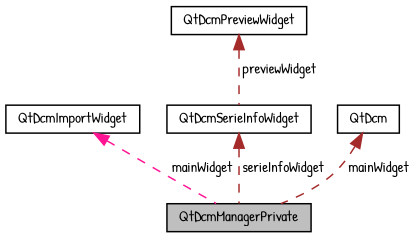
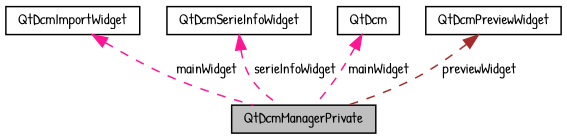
(239, 77) -> (410, 81)
(239, 176) -> (254, 82)
(323, 182) -> (336, 77)
